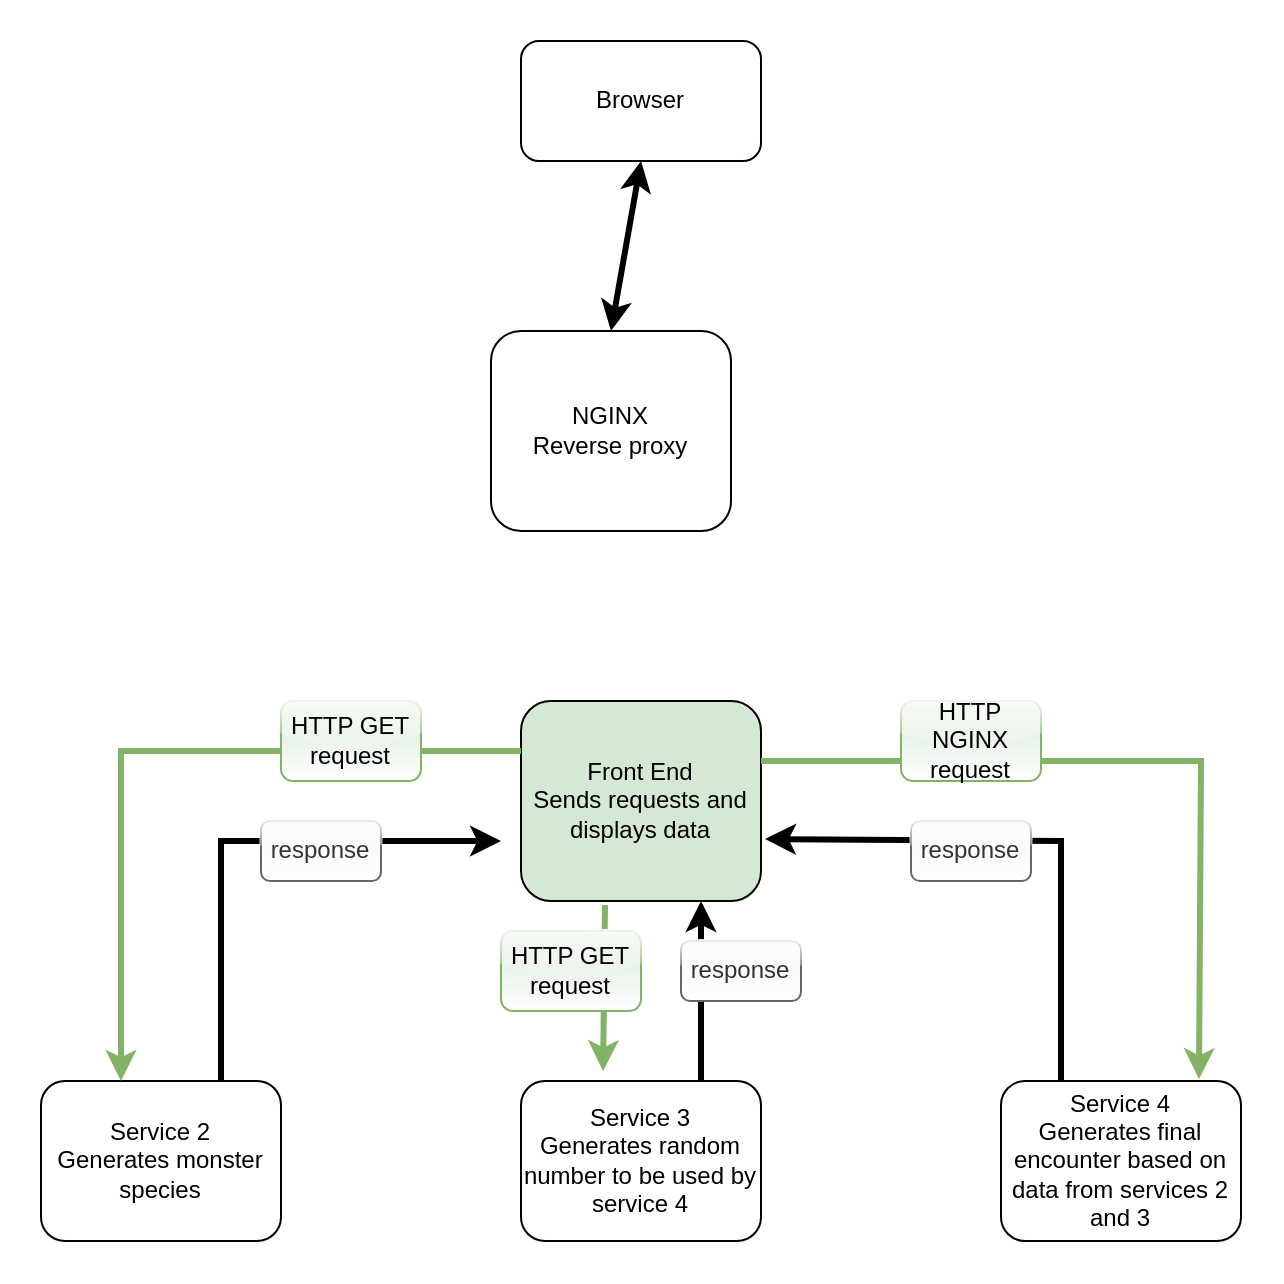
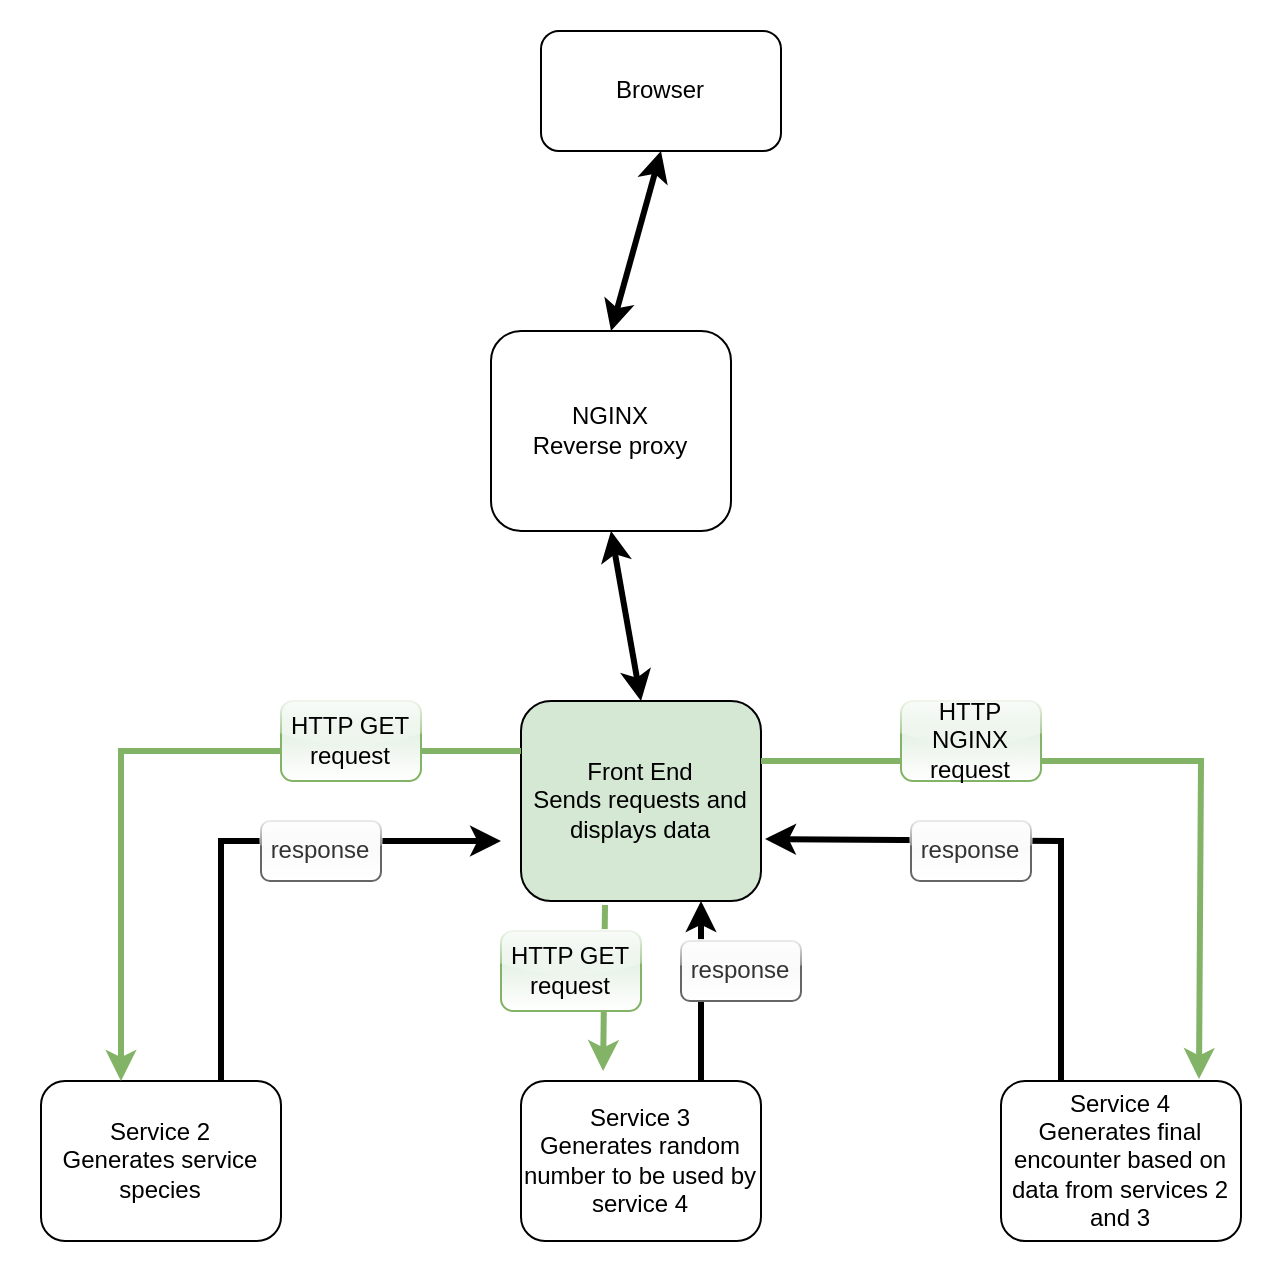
(641, 101) -> (661, 91)
none -> (626, 616)
(161, 1161) -> (161, 1161)
